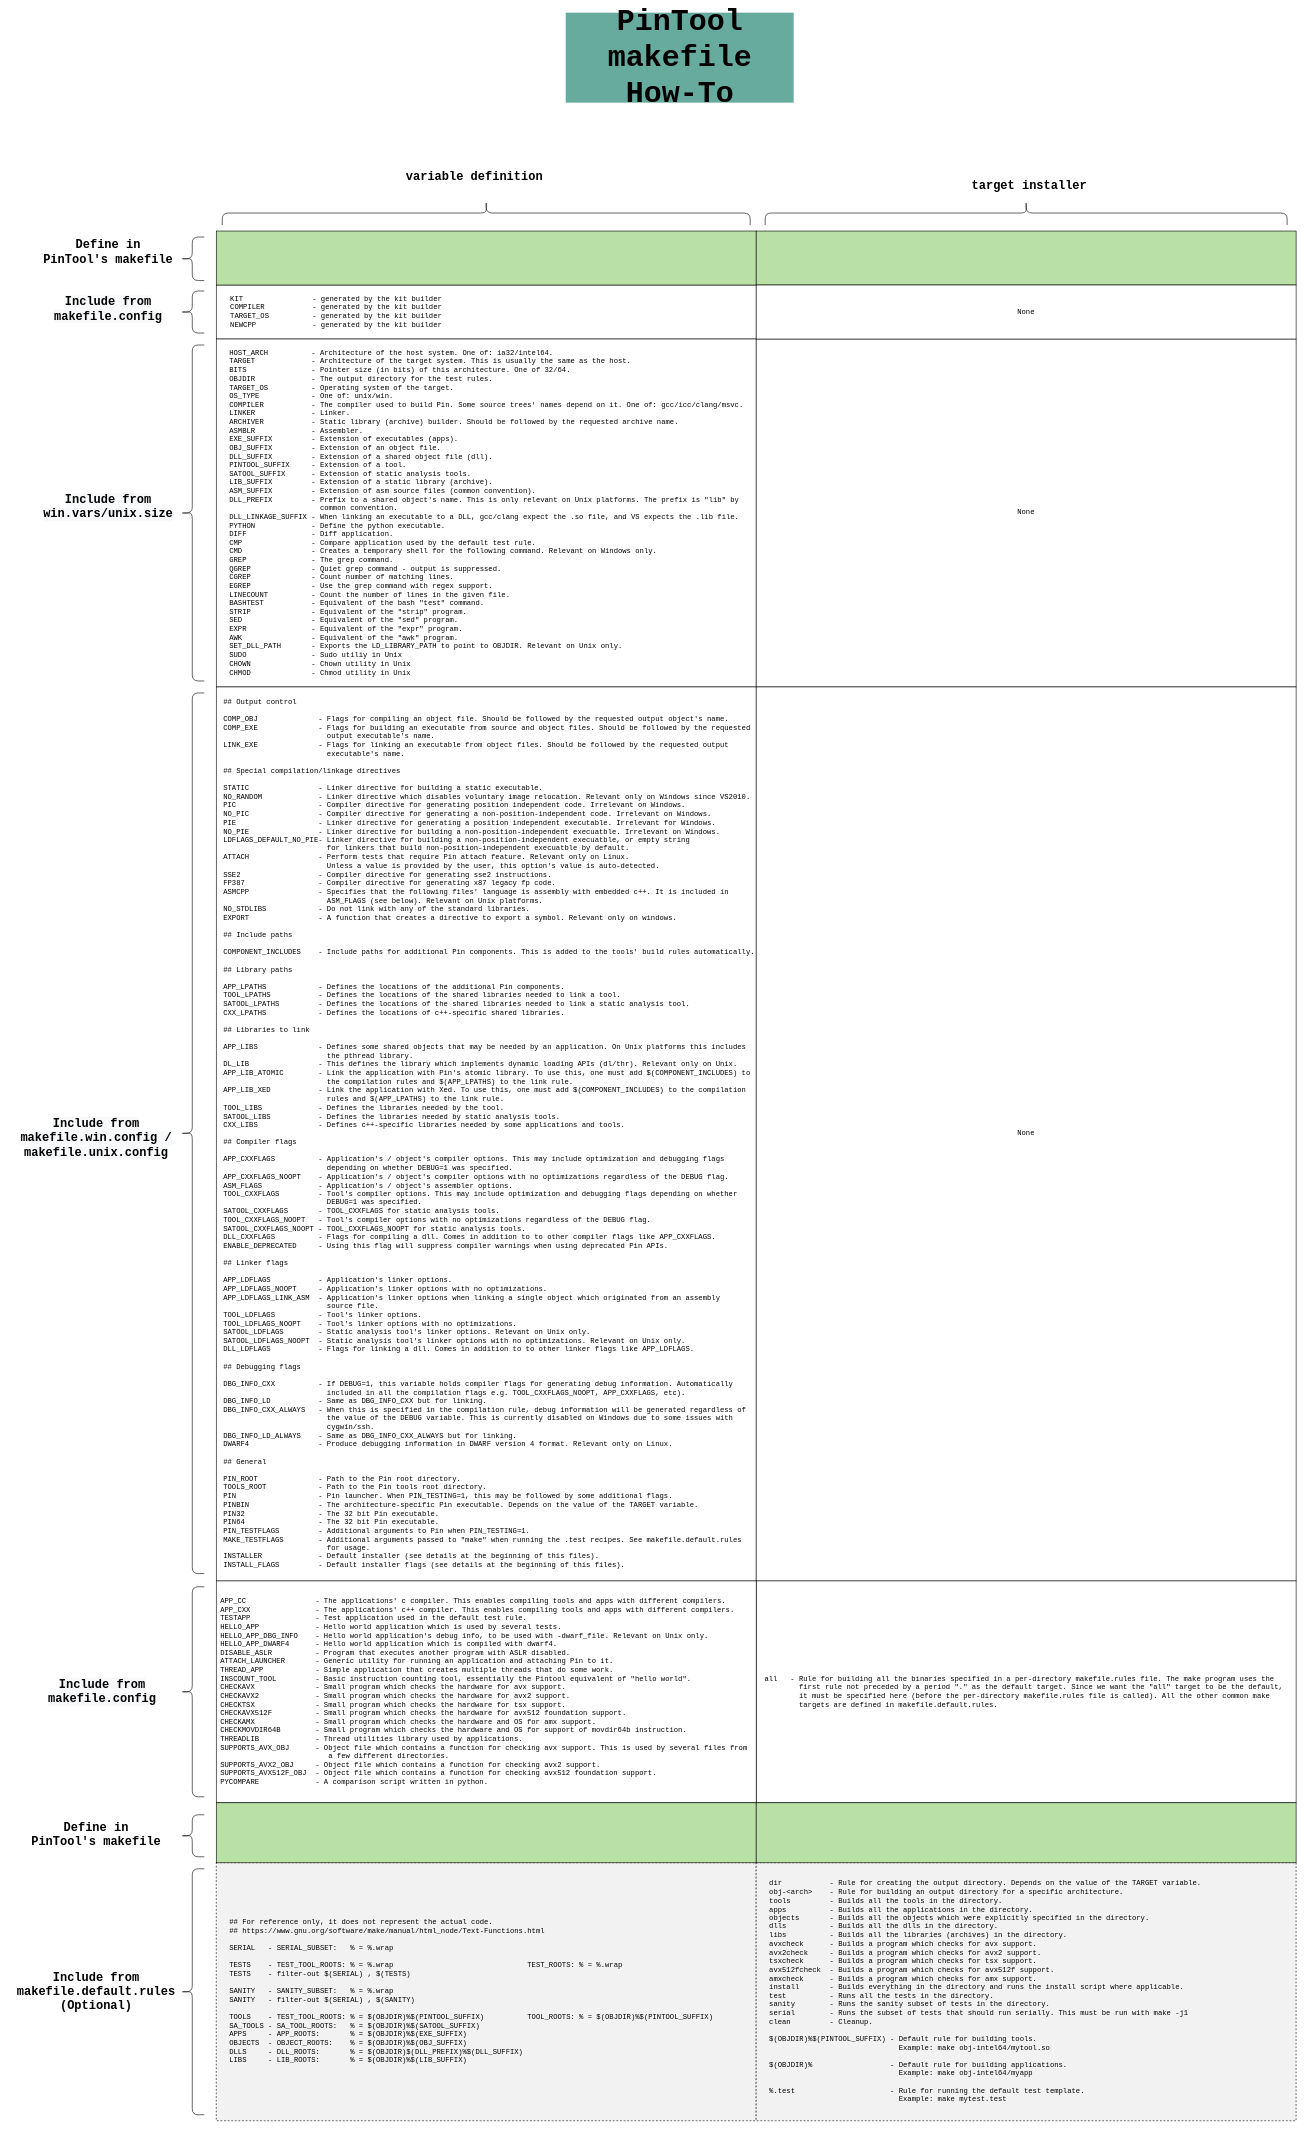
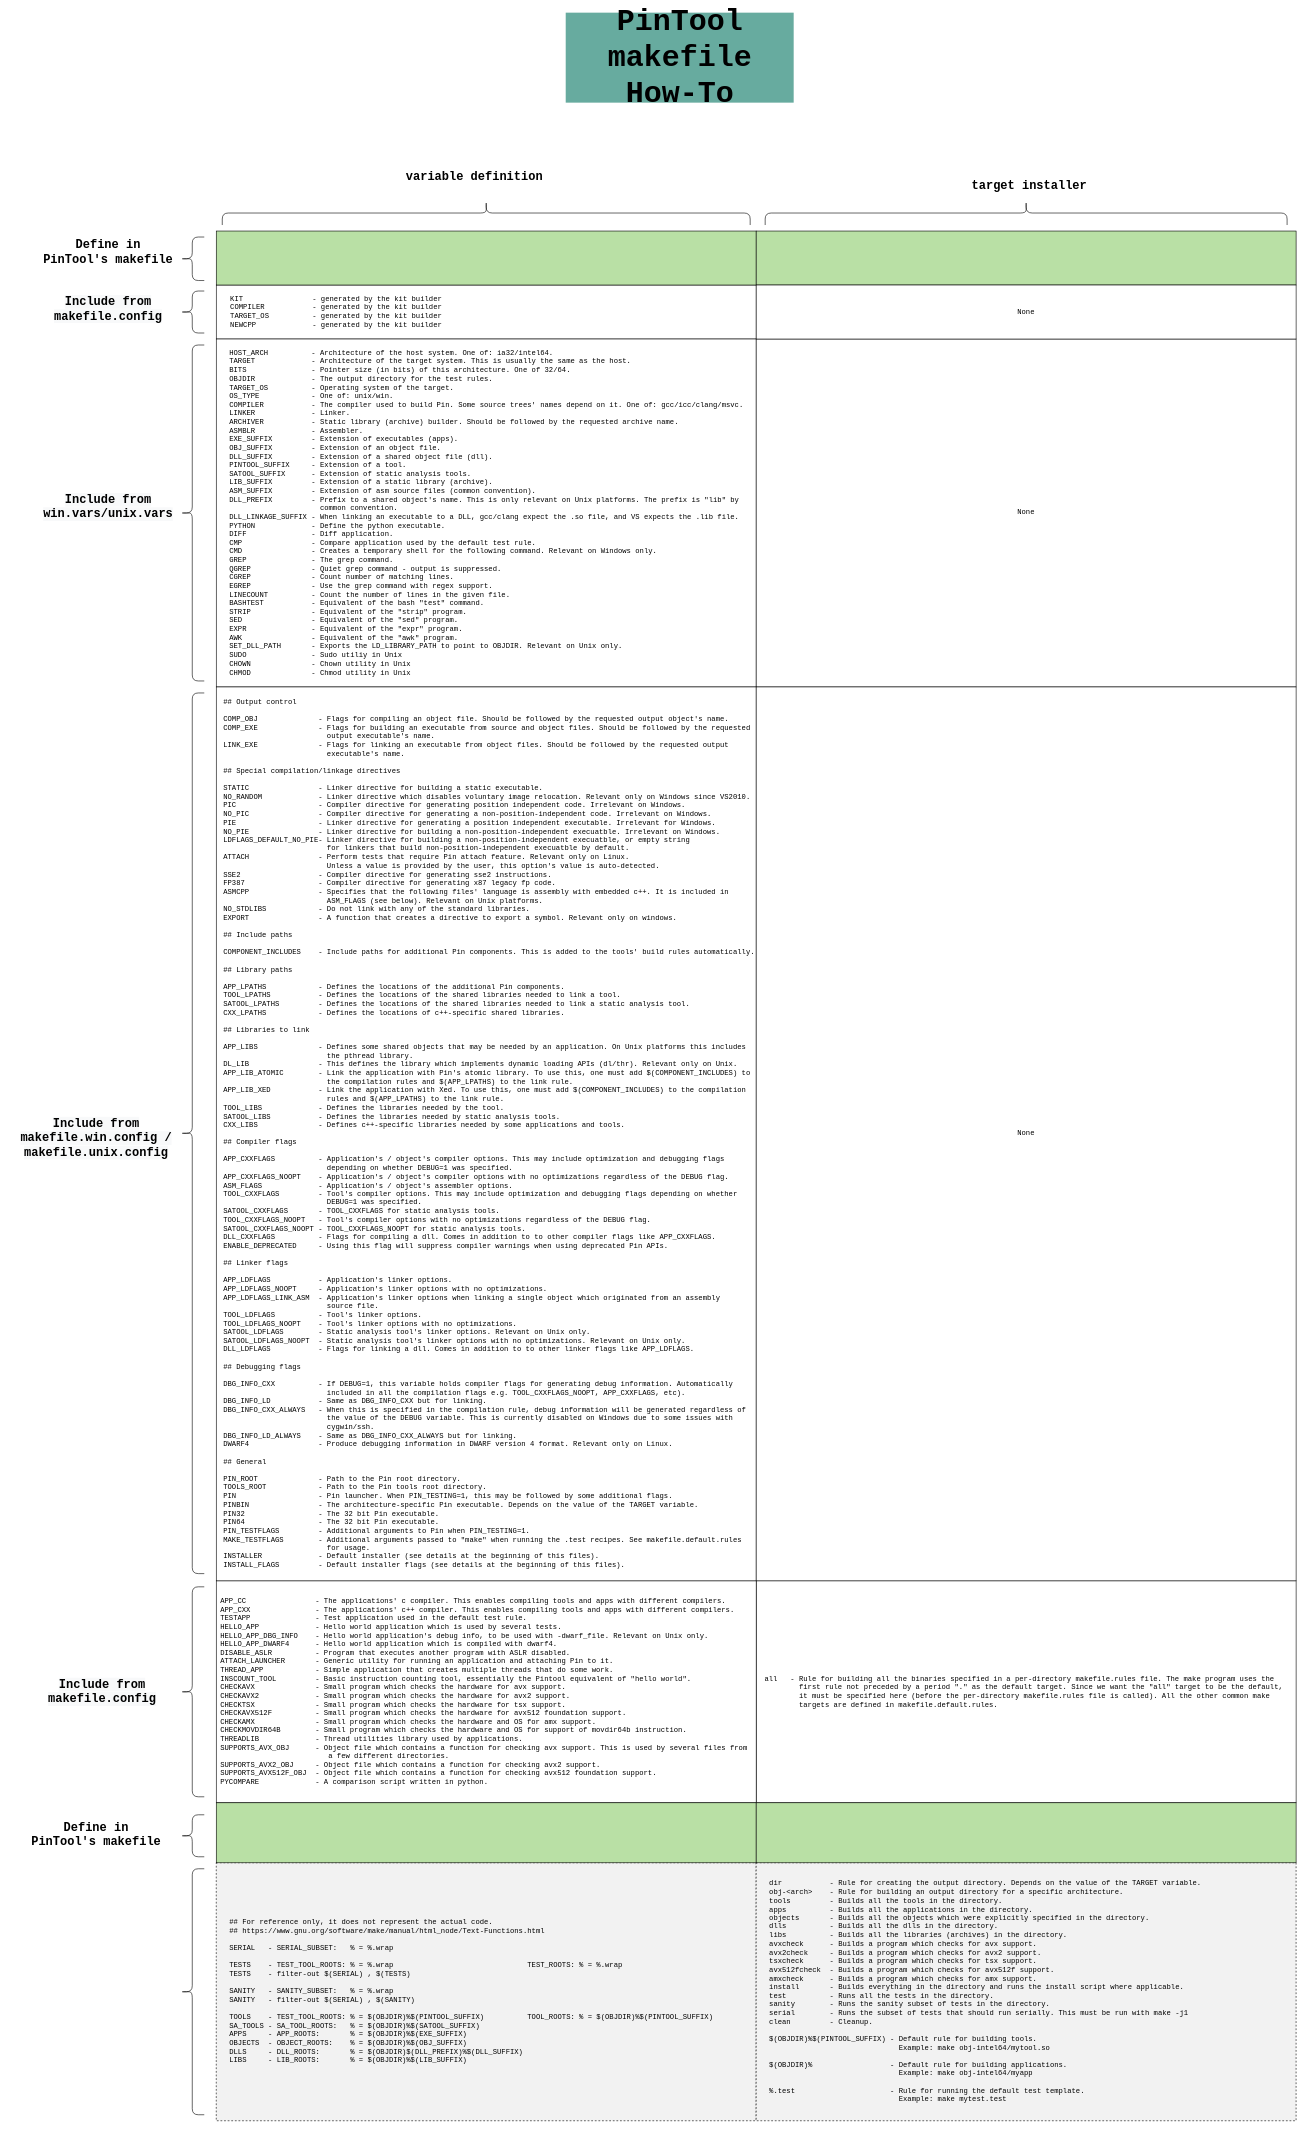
(108, 507) -> (108, 507)
(96, 1992) -> none
